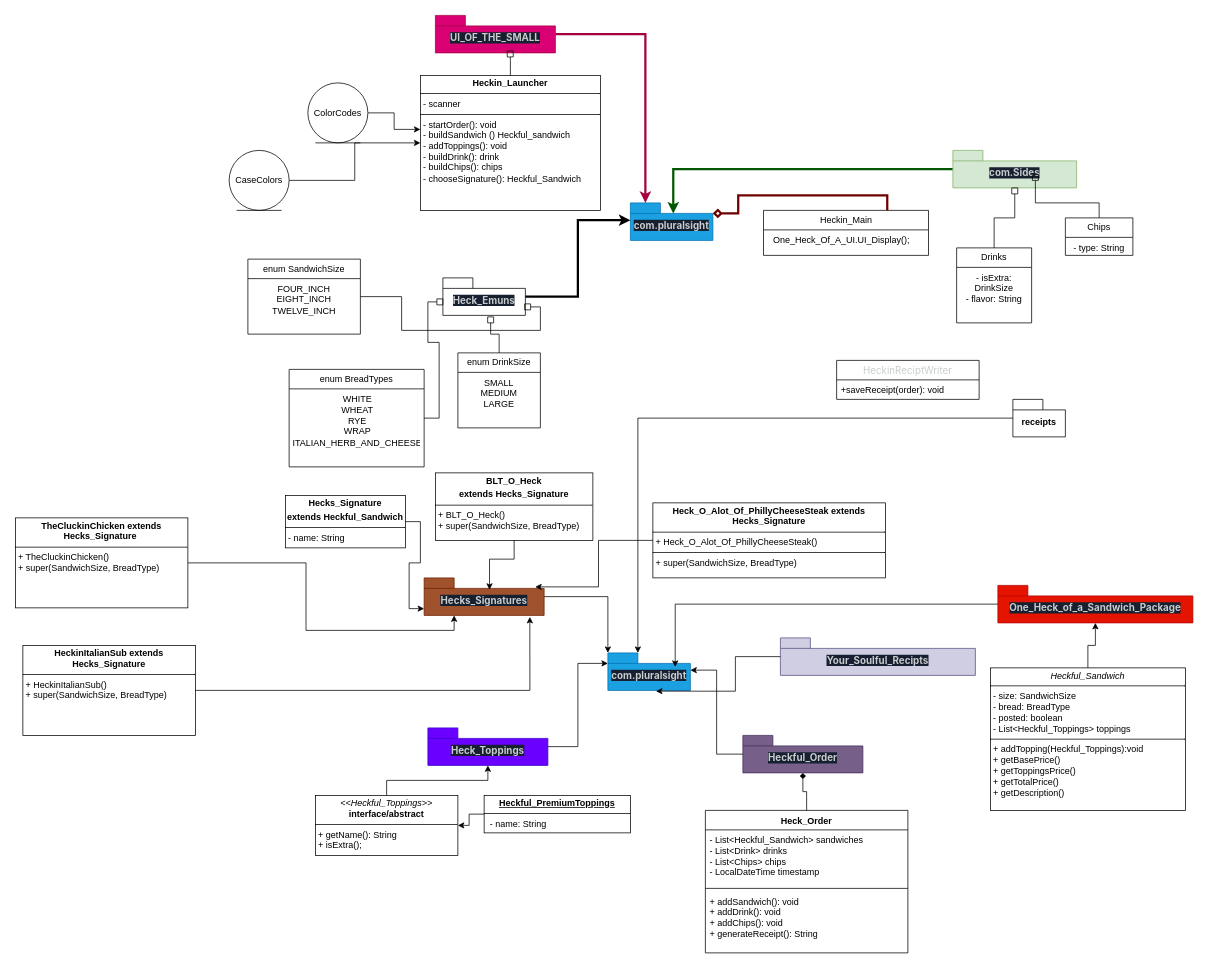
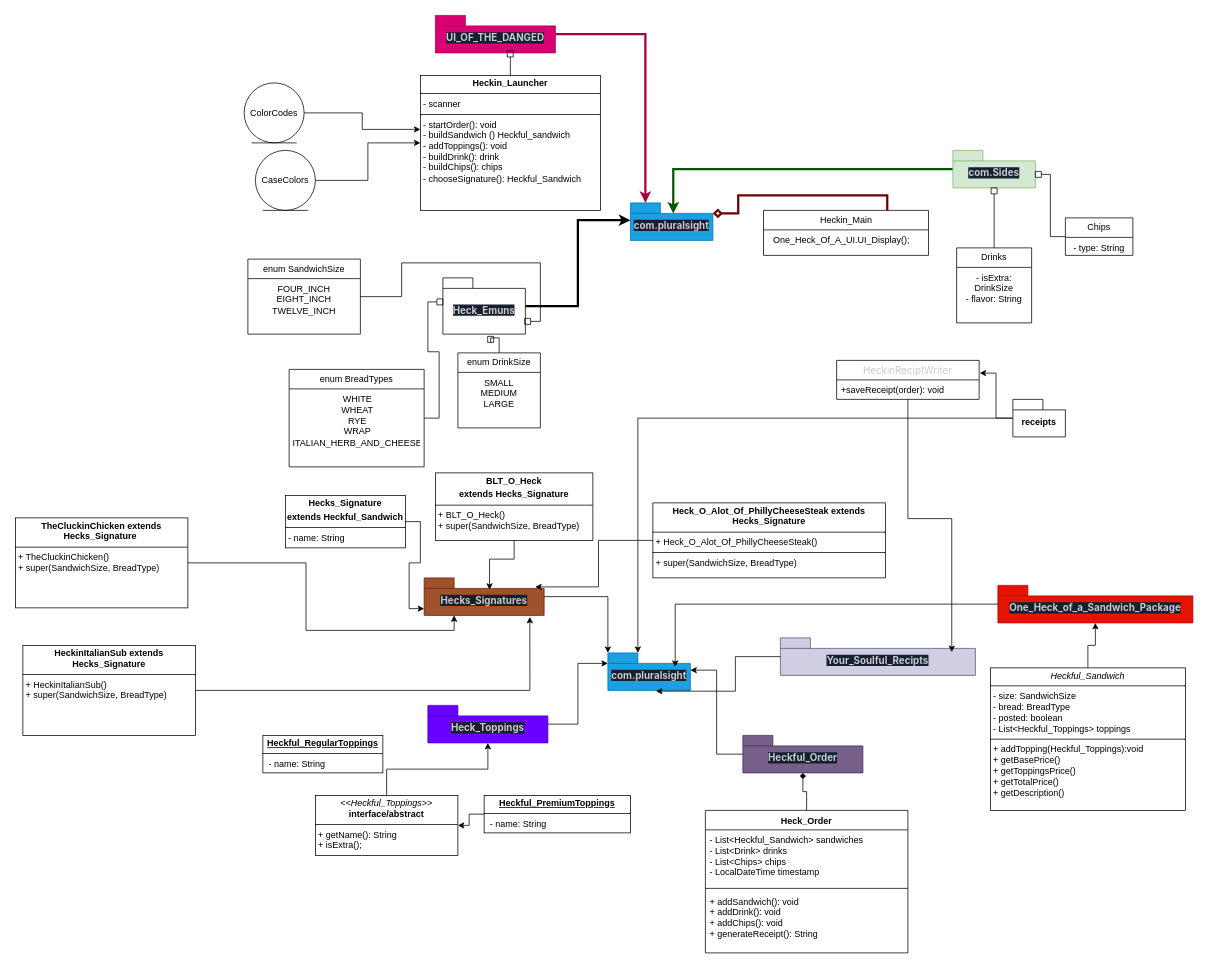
(495, 38) -> (495, 38)
(338, 113) -> (274, 113)
(1015, 169) -> (994, 169)
(259, 180) -> (285, 180)
(484, 297) -> (484, 306)
none -> (993, 373)
none -> (952, 560)
(488, 747) -> (488, 724)
none -> (323, 754)
